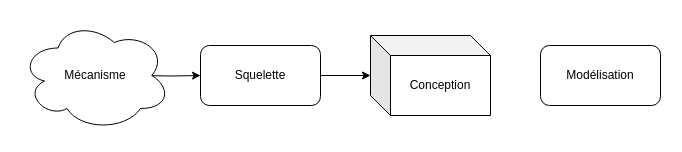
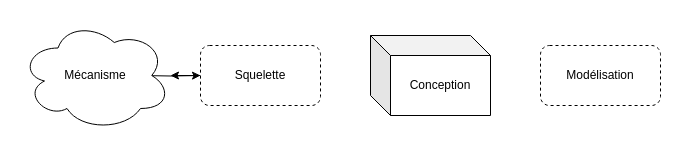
(261, 76) -> (261, 76)
(342, 76) -> (200, 76)
(601, 76) -> (601, 76)
